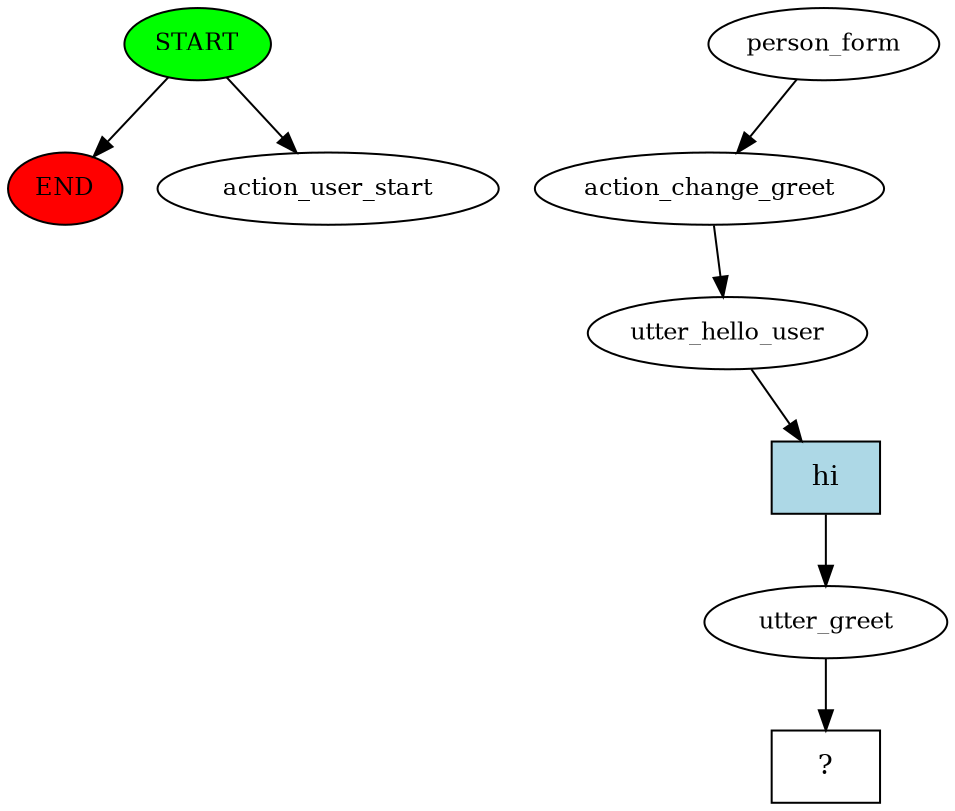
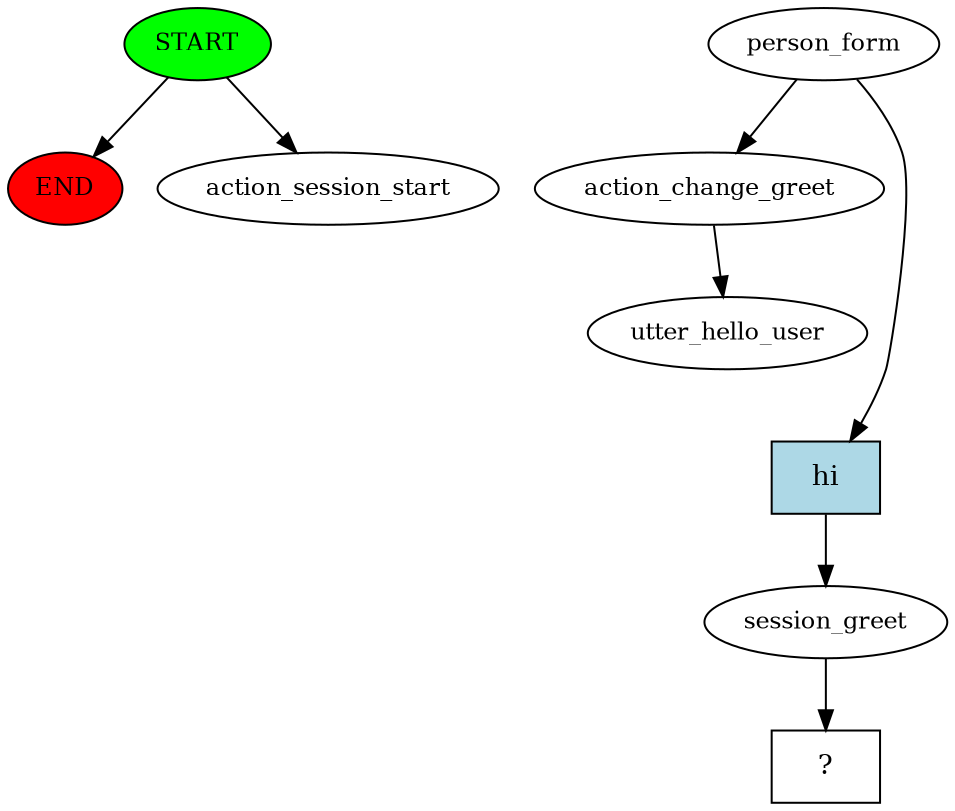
(328, 189) -> (328, 189)
(771, 397) -> (903, 248)
(826, 622) -> (826, 622)
